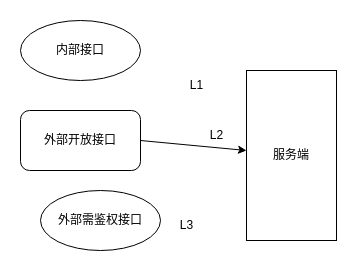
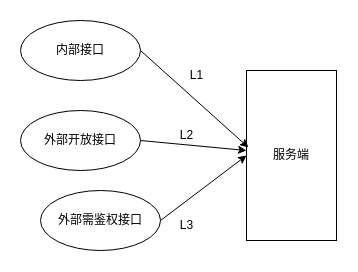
(197, 86) -> (197, 76)
none -> (192, 97)
(217, 136) -> (187, 136)
(81, 141) -> (81, 141)
none -> (201, 190)
